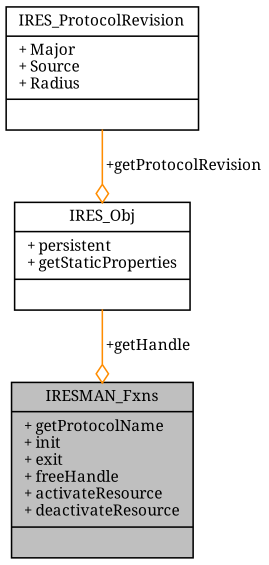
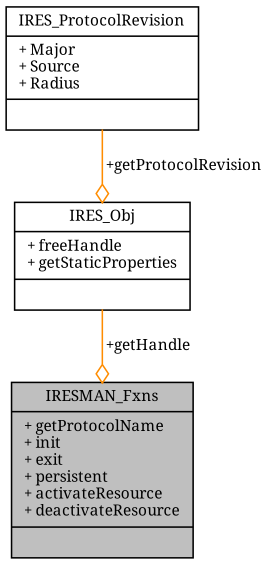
(69, 246) -> (75, 246)
(72, 477) -> (66, 477)
